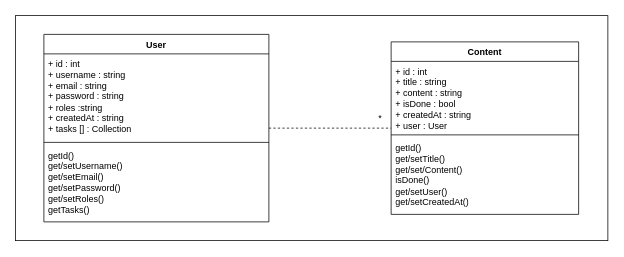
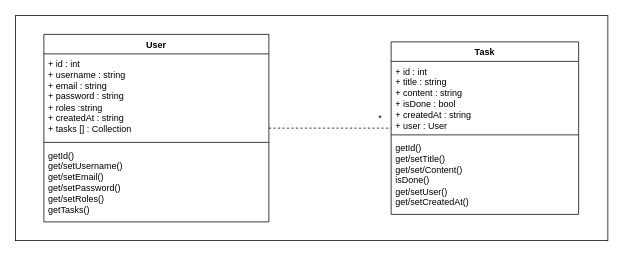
(485, 52) -> (485, 52)
